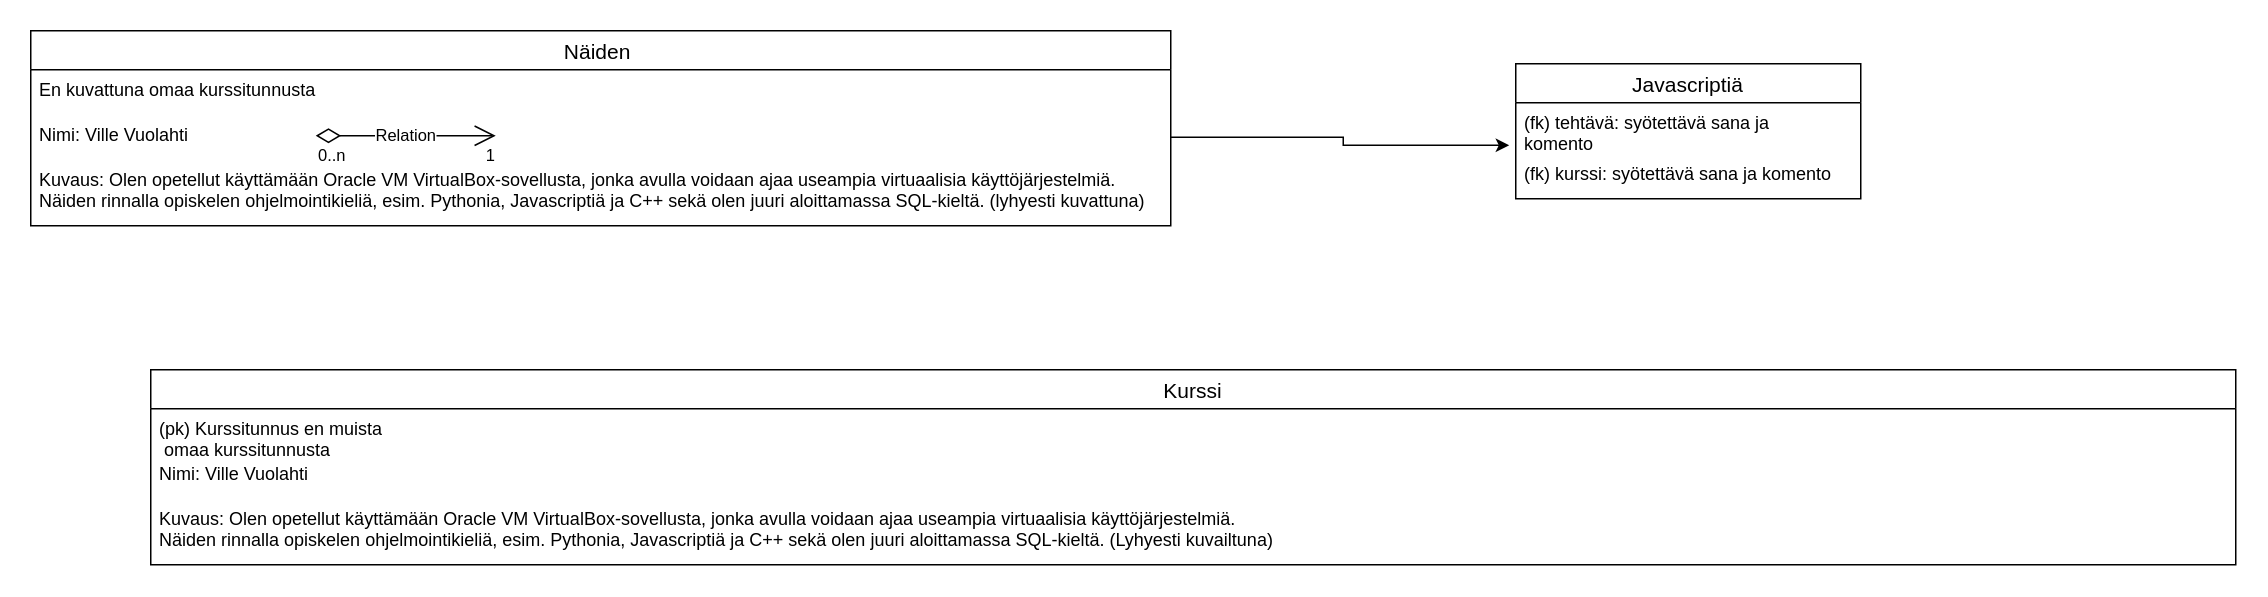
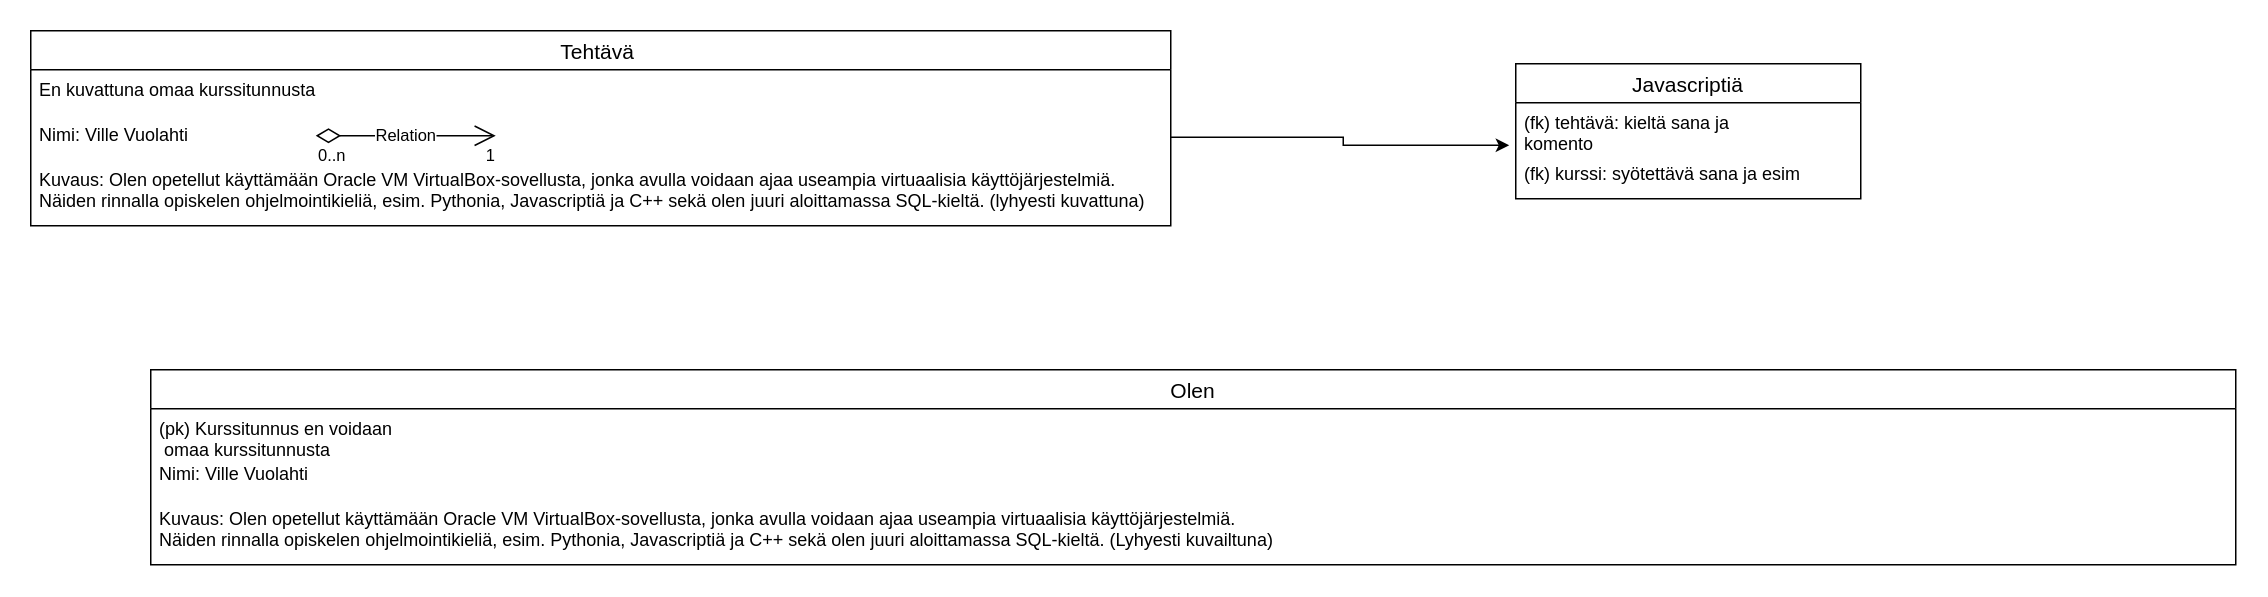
(600, 52) -> (600, 52)
(1674, 123) -> (1649, 123)
(1704, 174) -> (1687, 174)
(1193, 391) -> (1193, 391)
(283, 429) -> (288, 429)
